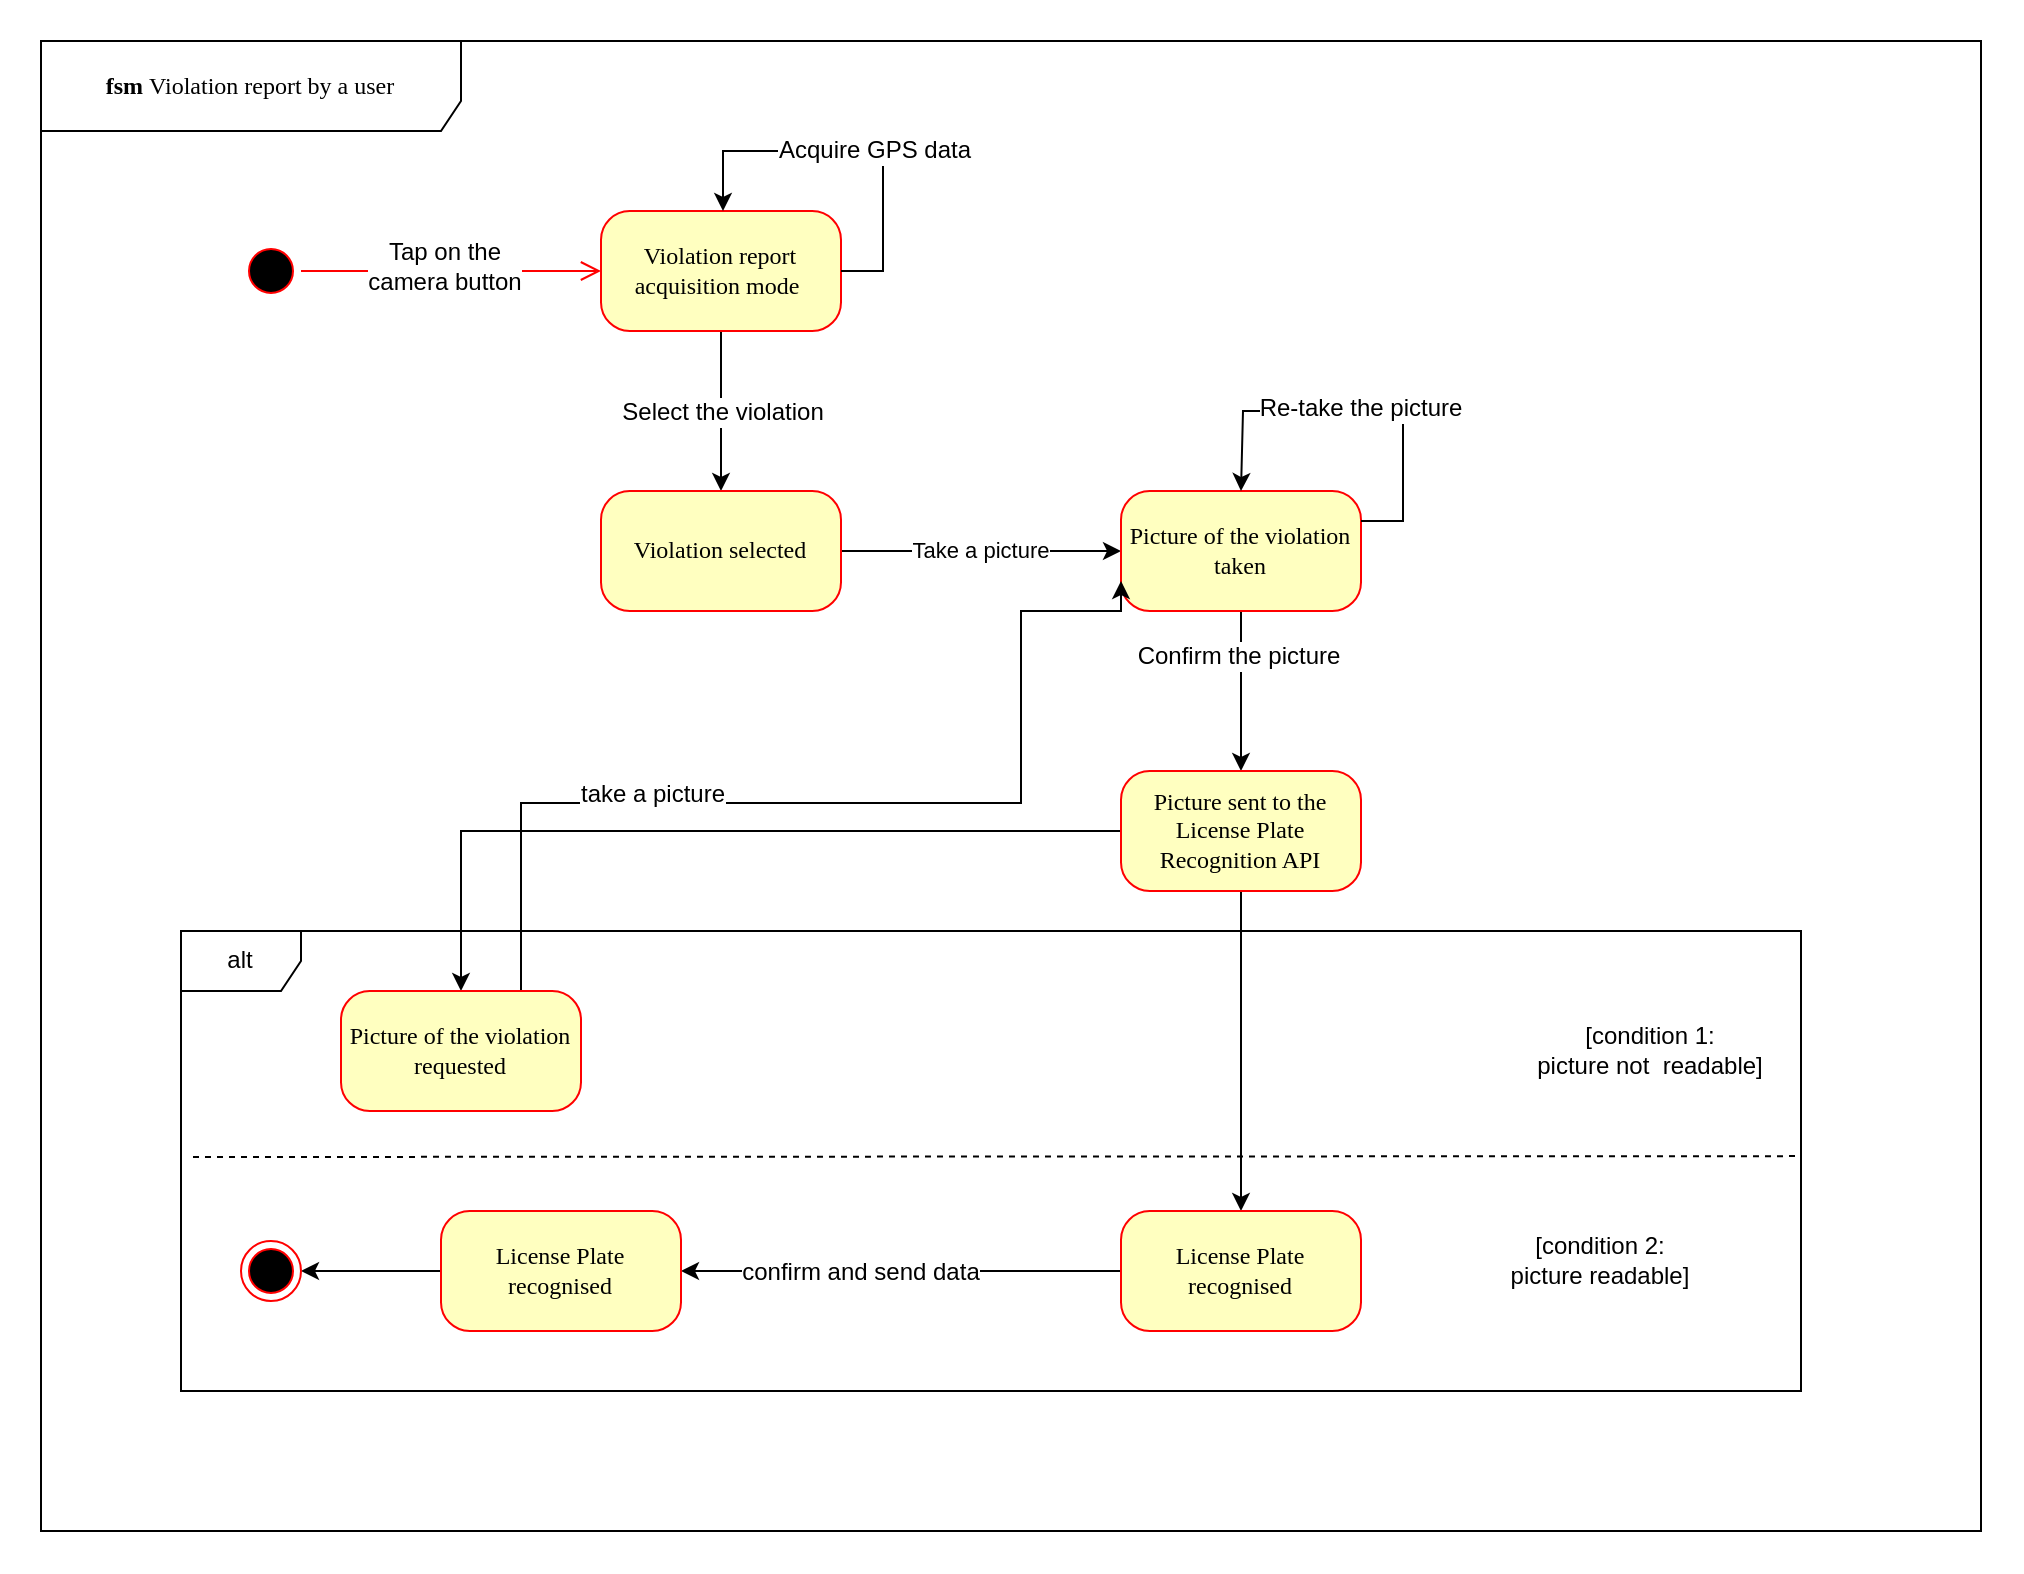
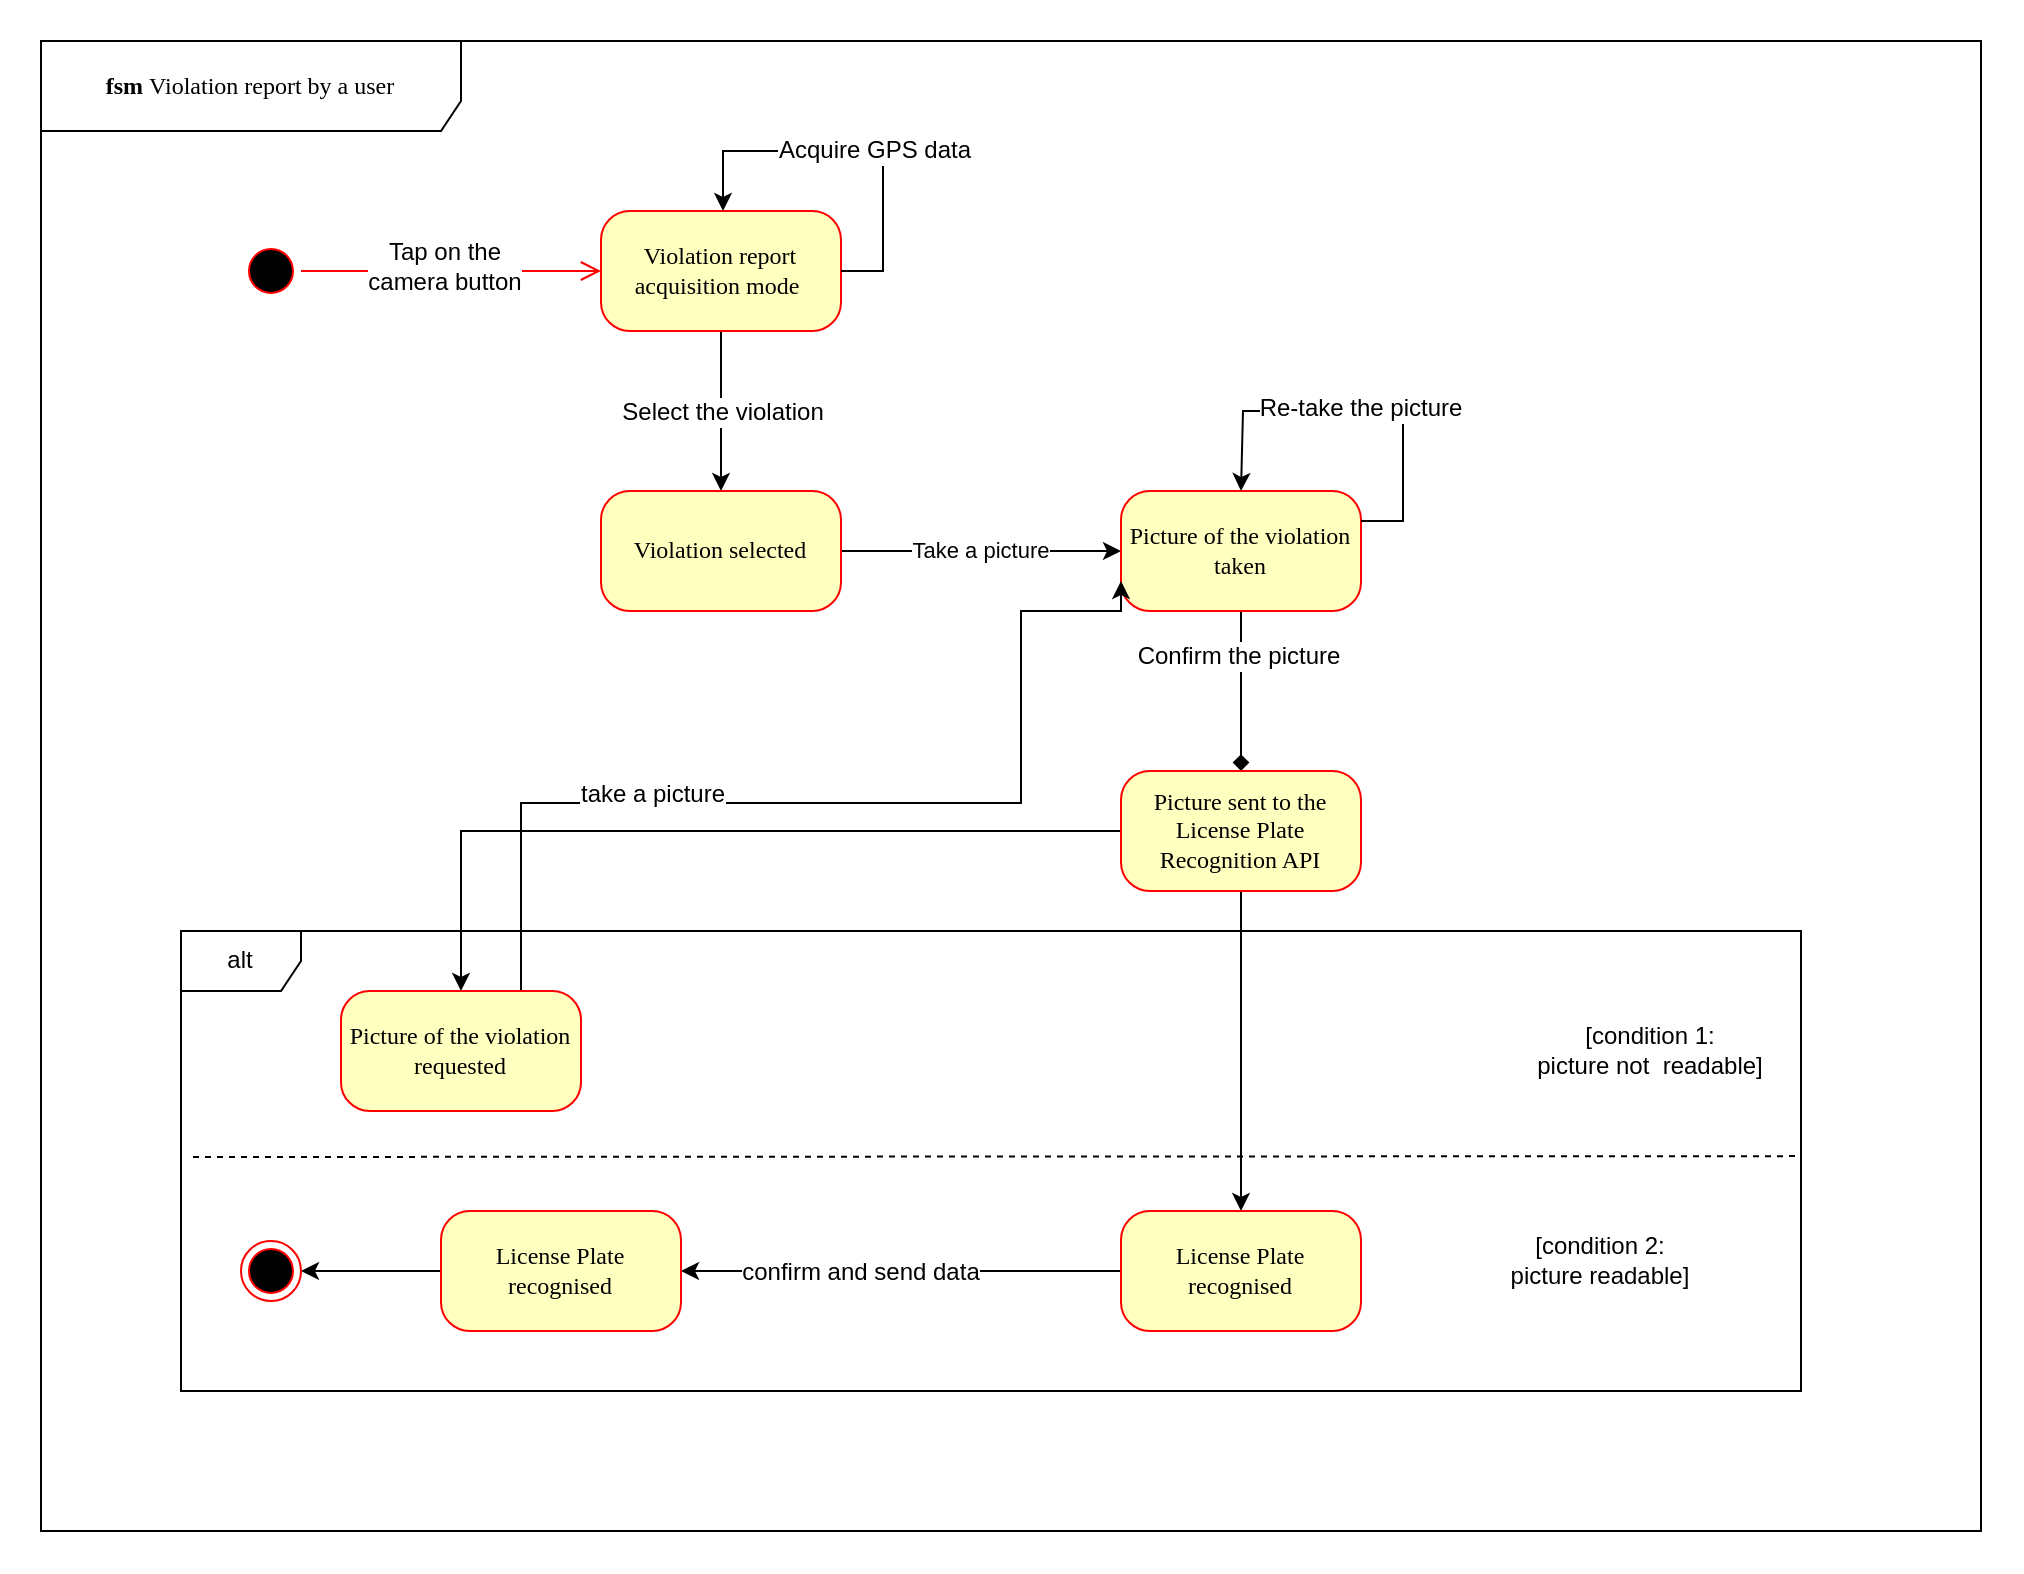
(1241, 756) -> (1241, 755)
